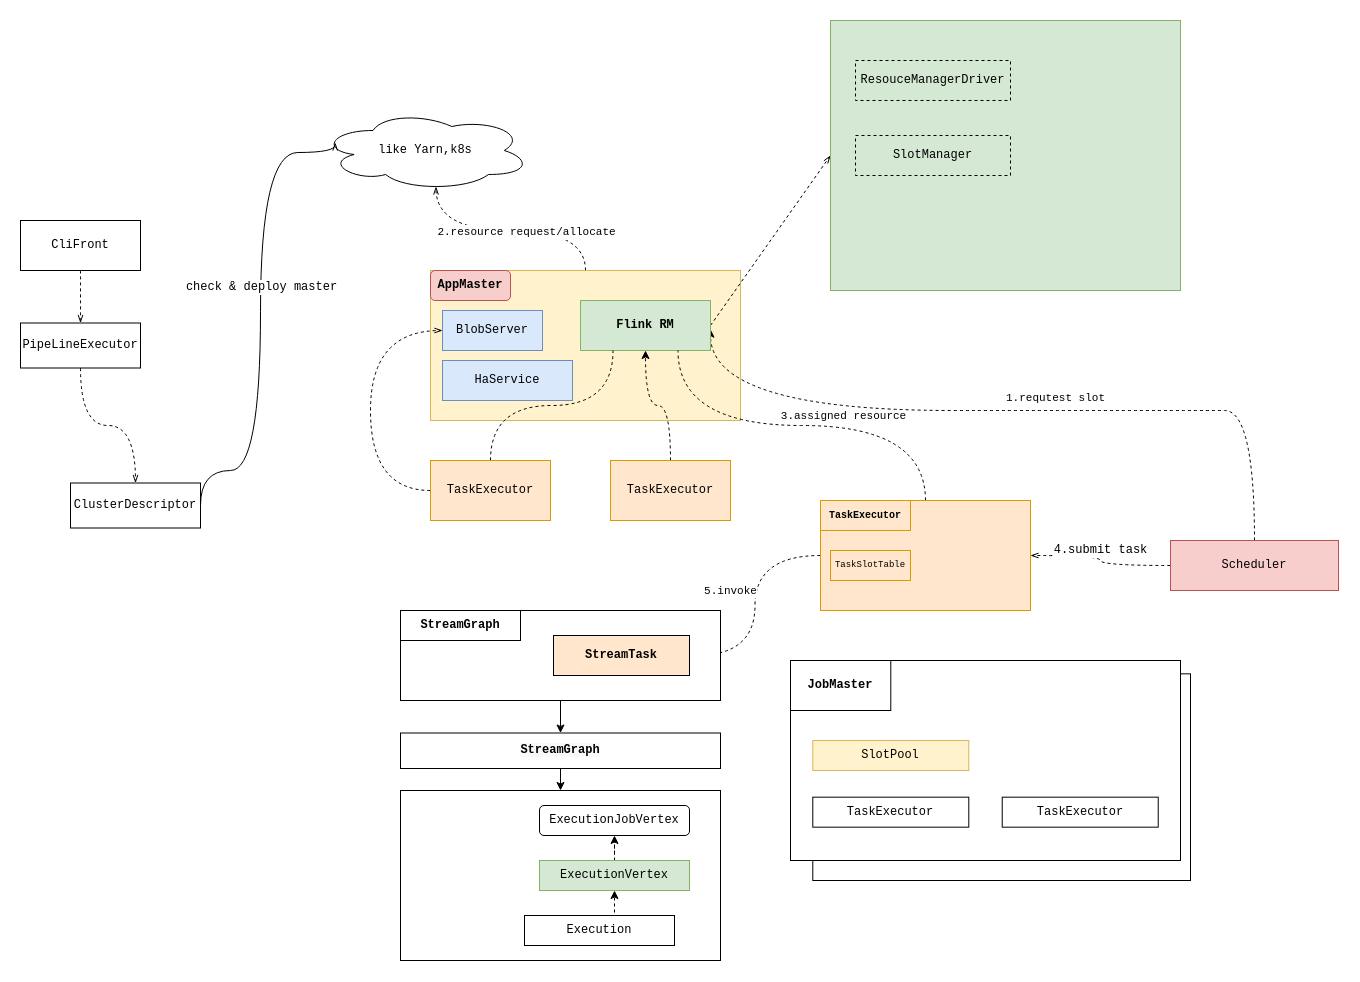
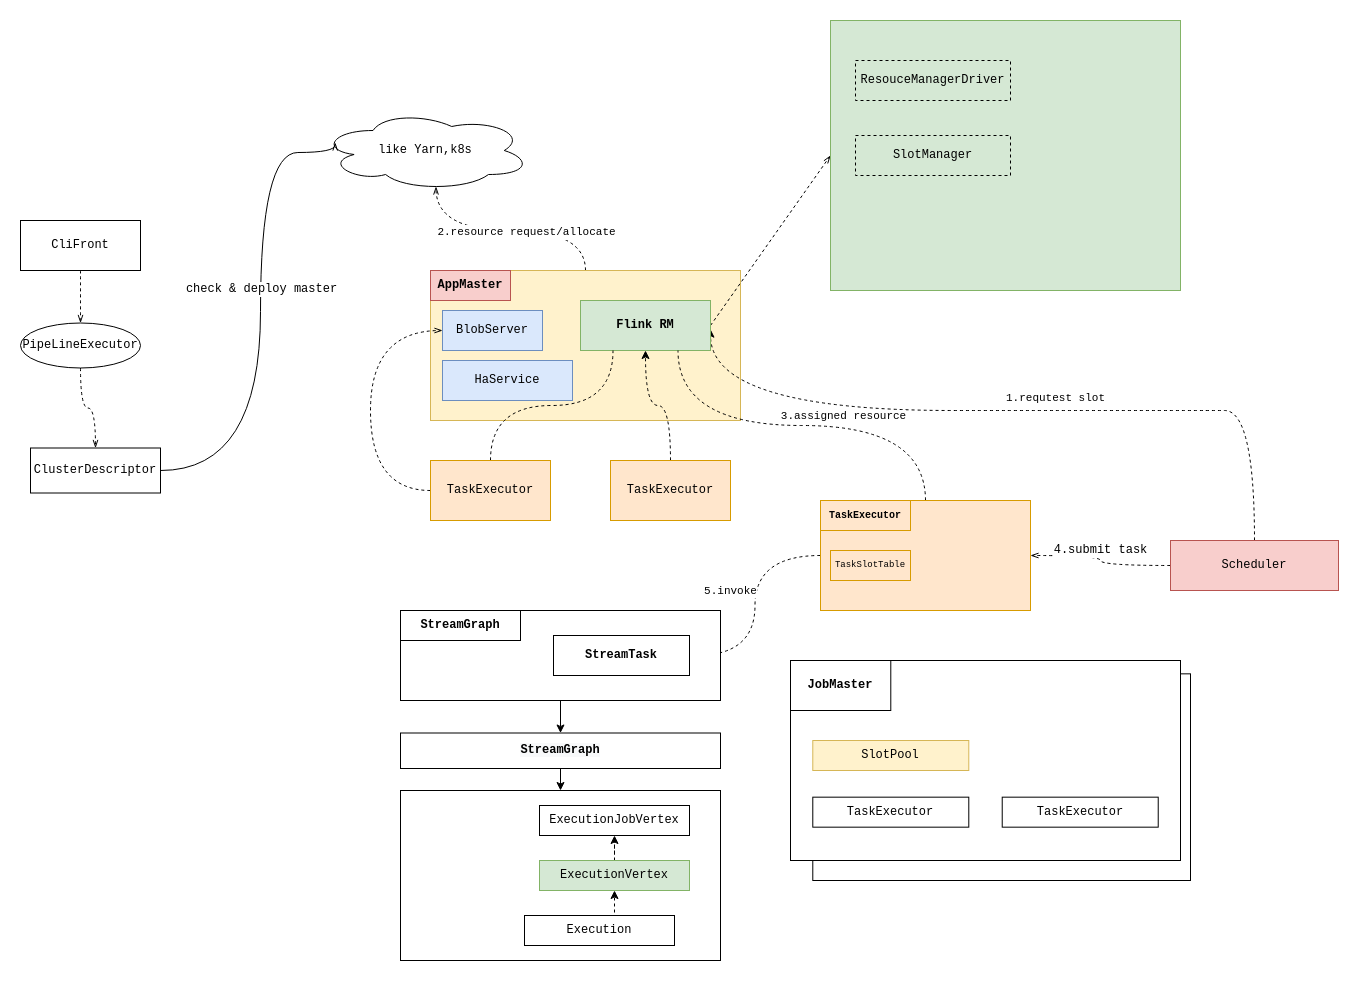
(471, 286) -> (471, 286)
(81, 346) -> (81, 346)
(136, 506) -> (96, 471)
(622, 656) -> (622, 656)
(615, 821) -> (615, 821)
